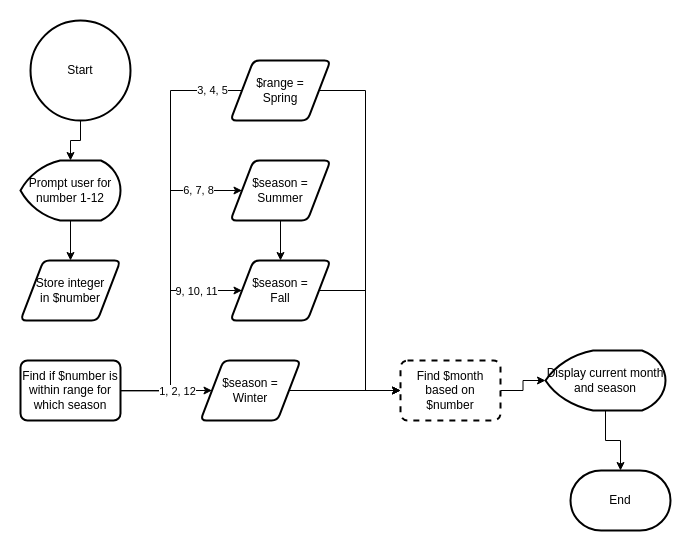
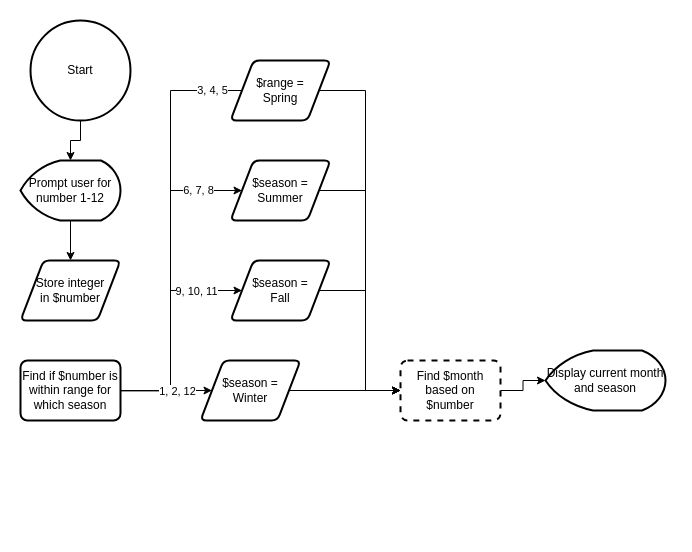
(281, 237) -> (341, 191)
(610, 441) -> none
(621, 501) -> none
